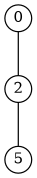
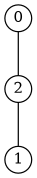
(18, 160) -> (18, 160)
